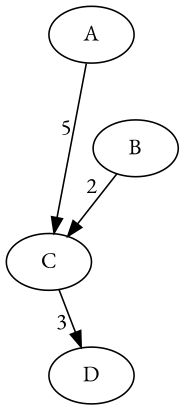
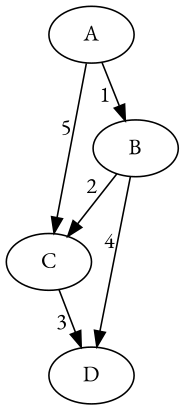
none -> (111, 84)
none -> (115, 254)
